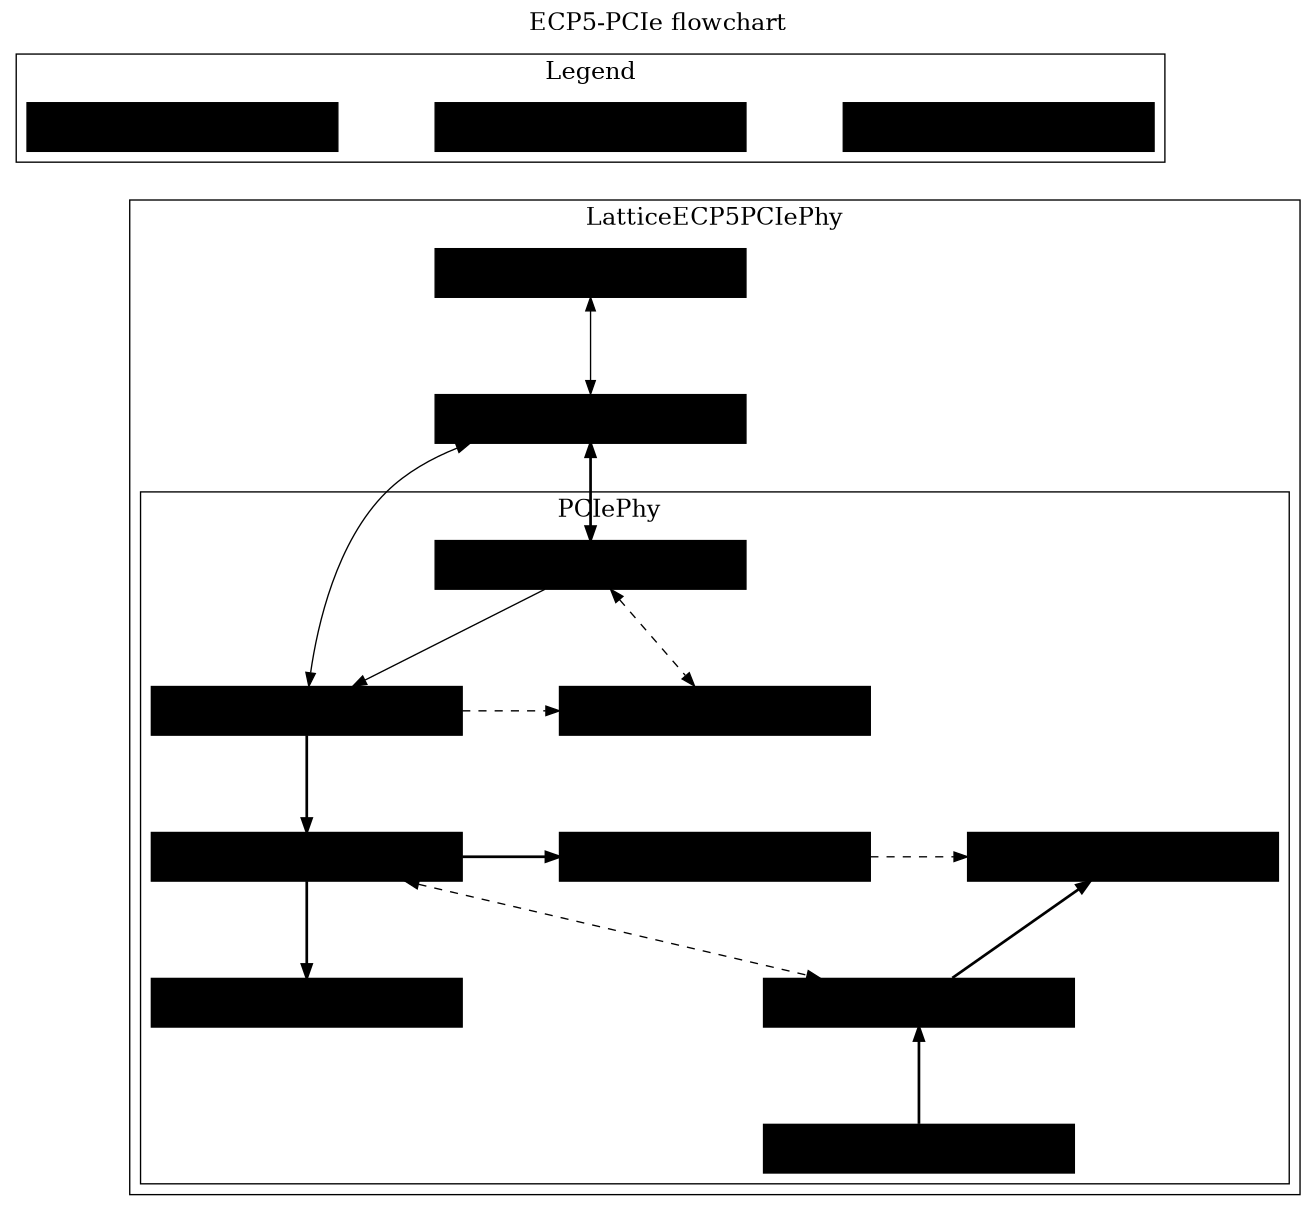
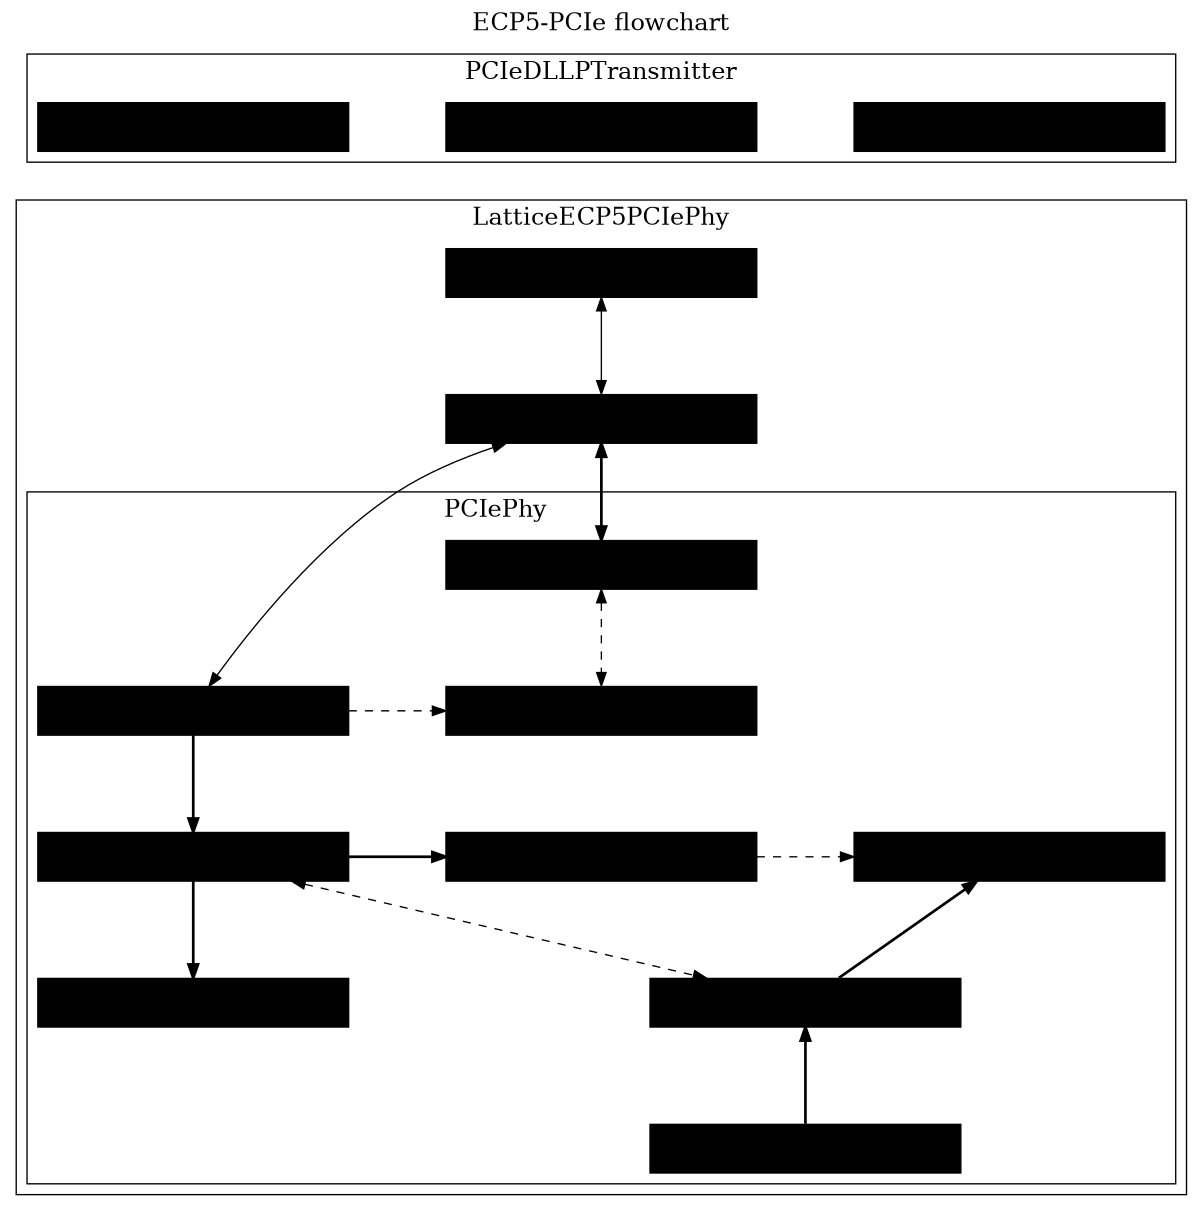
(591, 73) -> (601, 73)
(455, 635) -> none
